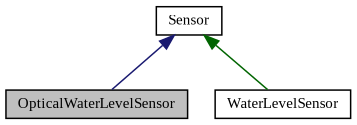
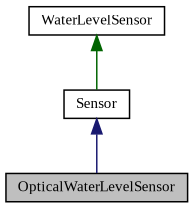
(242, 67) -> (97, 70)
